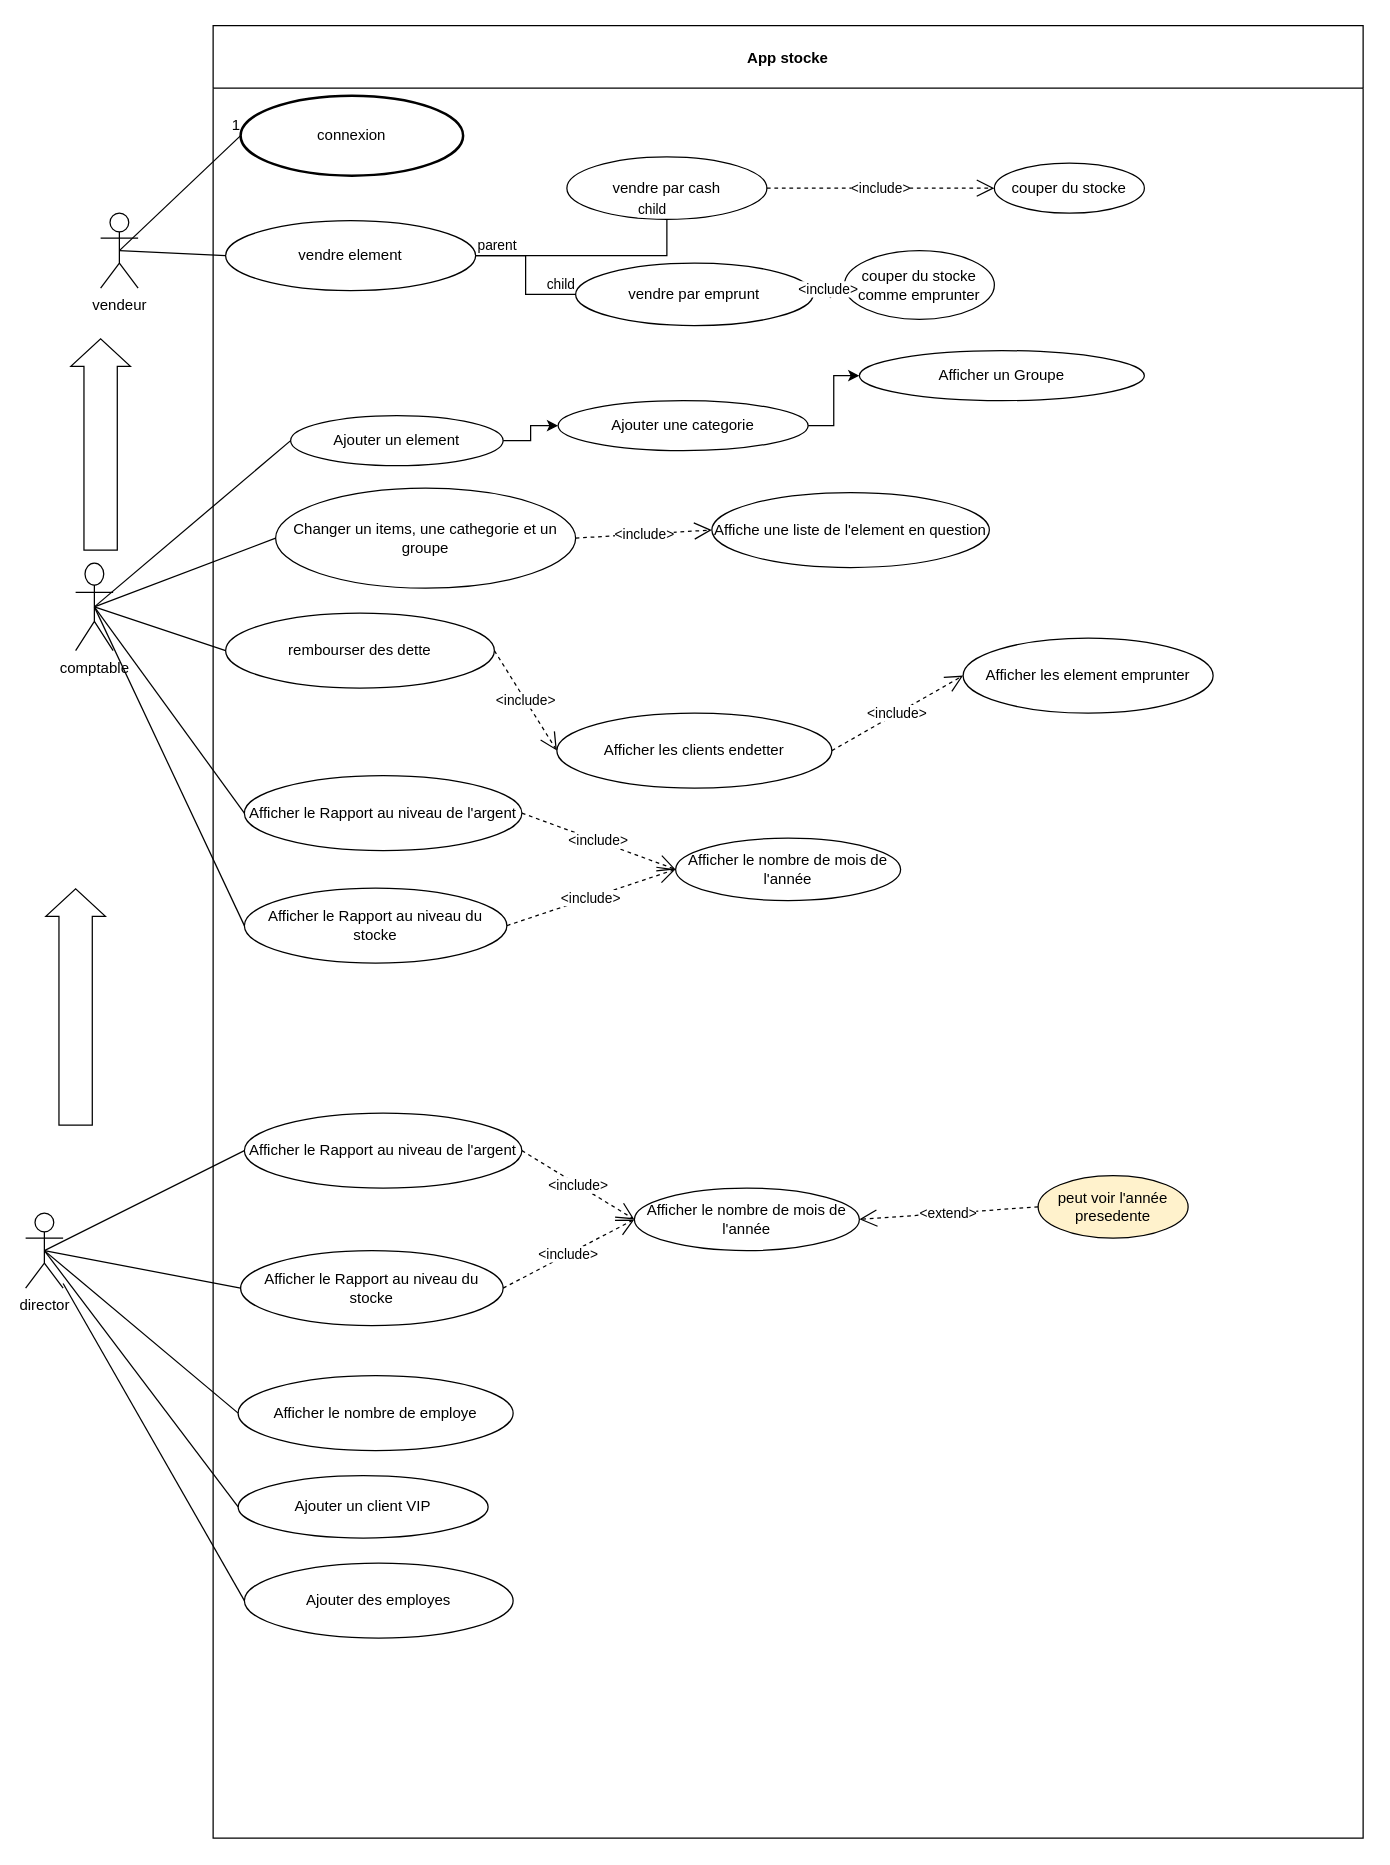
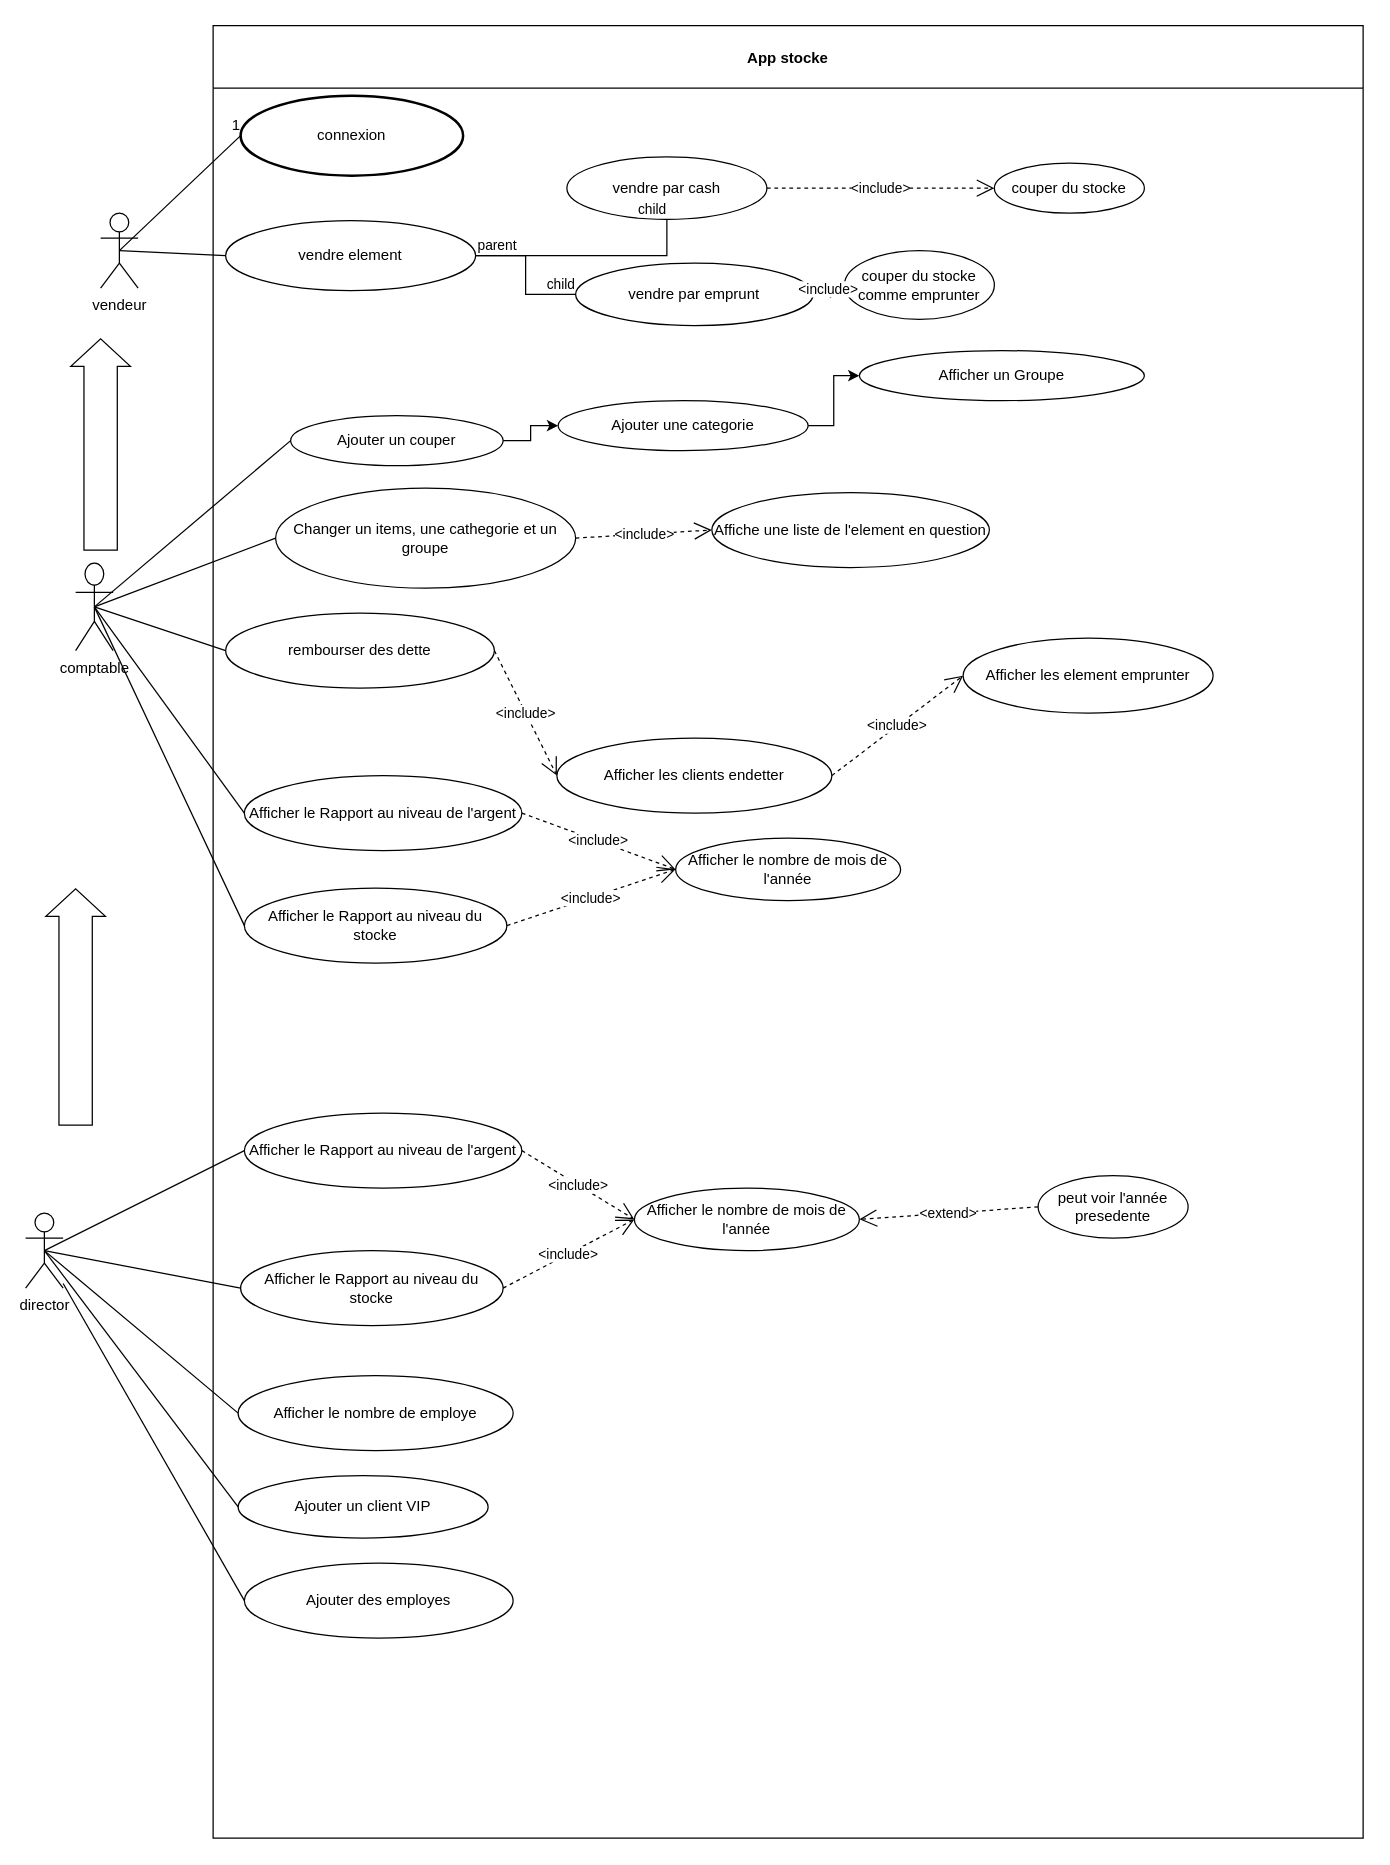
(397, 441) -> (397, 441)
(694, 751) -> (694, 776)
(1113, 1207) -> (1113, 1207)
